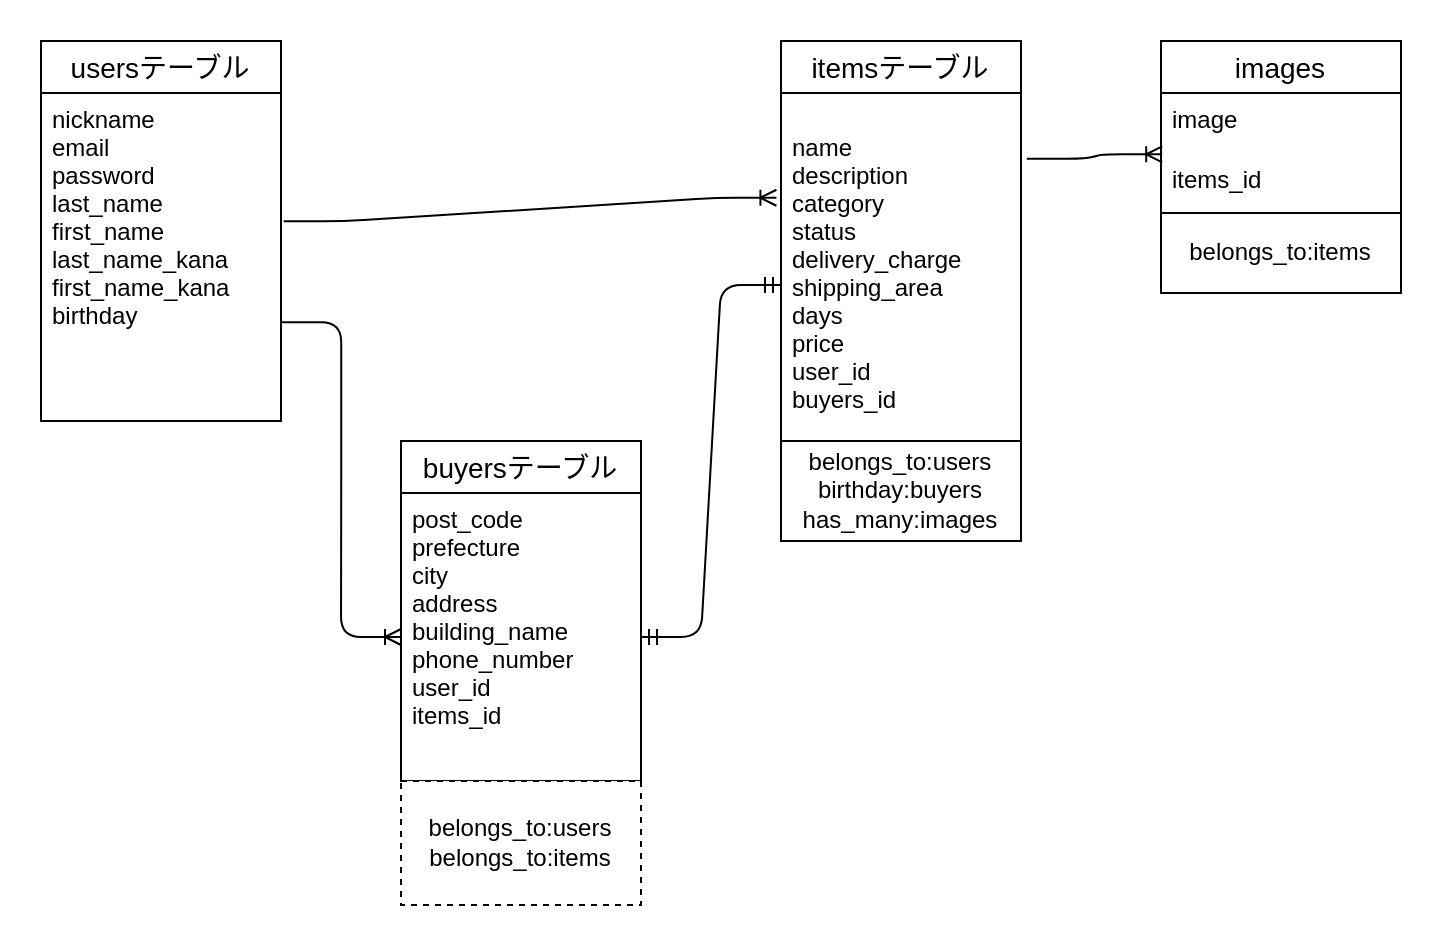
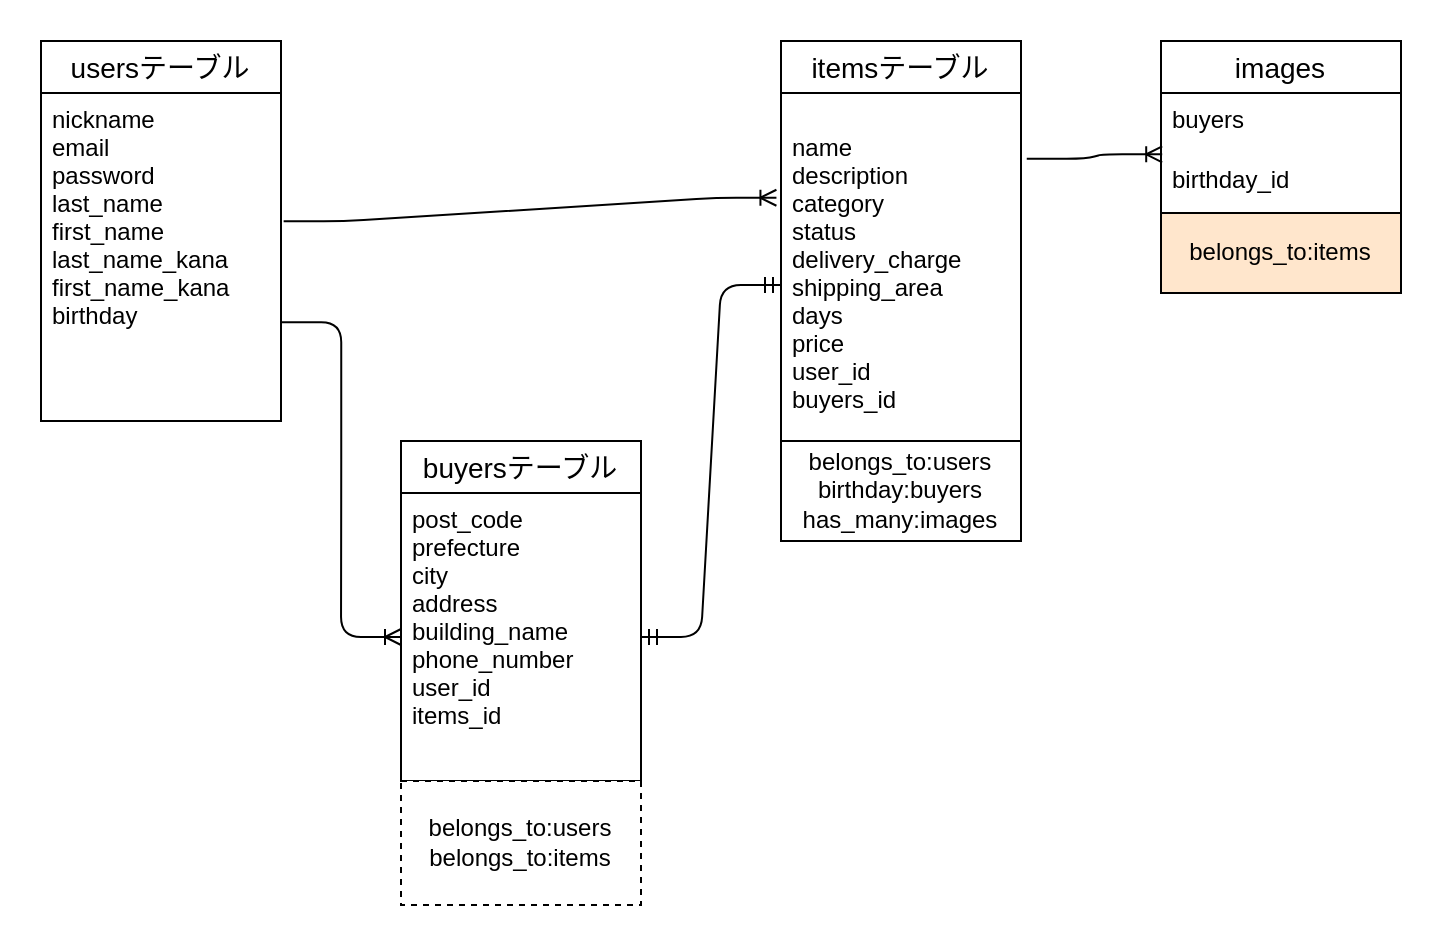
(1202, 120) -> (1212, 120)
(1220, 180) -> (1240, 180)
(1281, 253) -> (1281, 253)
